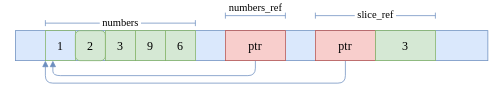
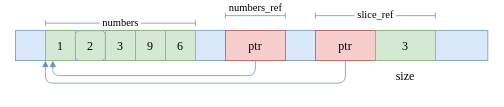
(60, 45) -> (60, 45)
none -> (405, 75)
